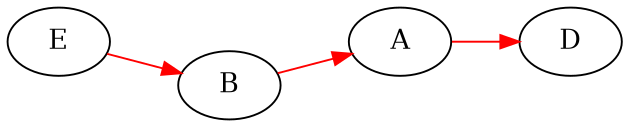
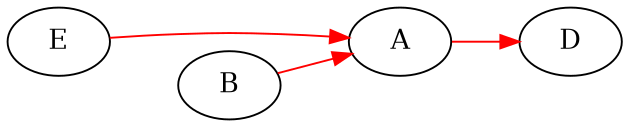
(135, 61) -> (220, 33)
